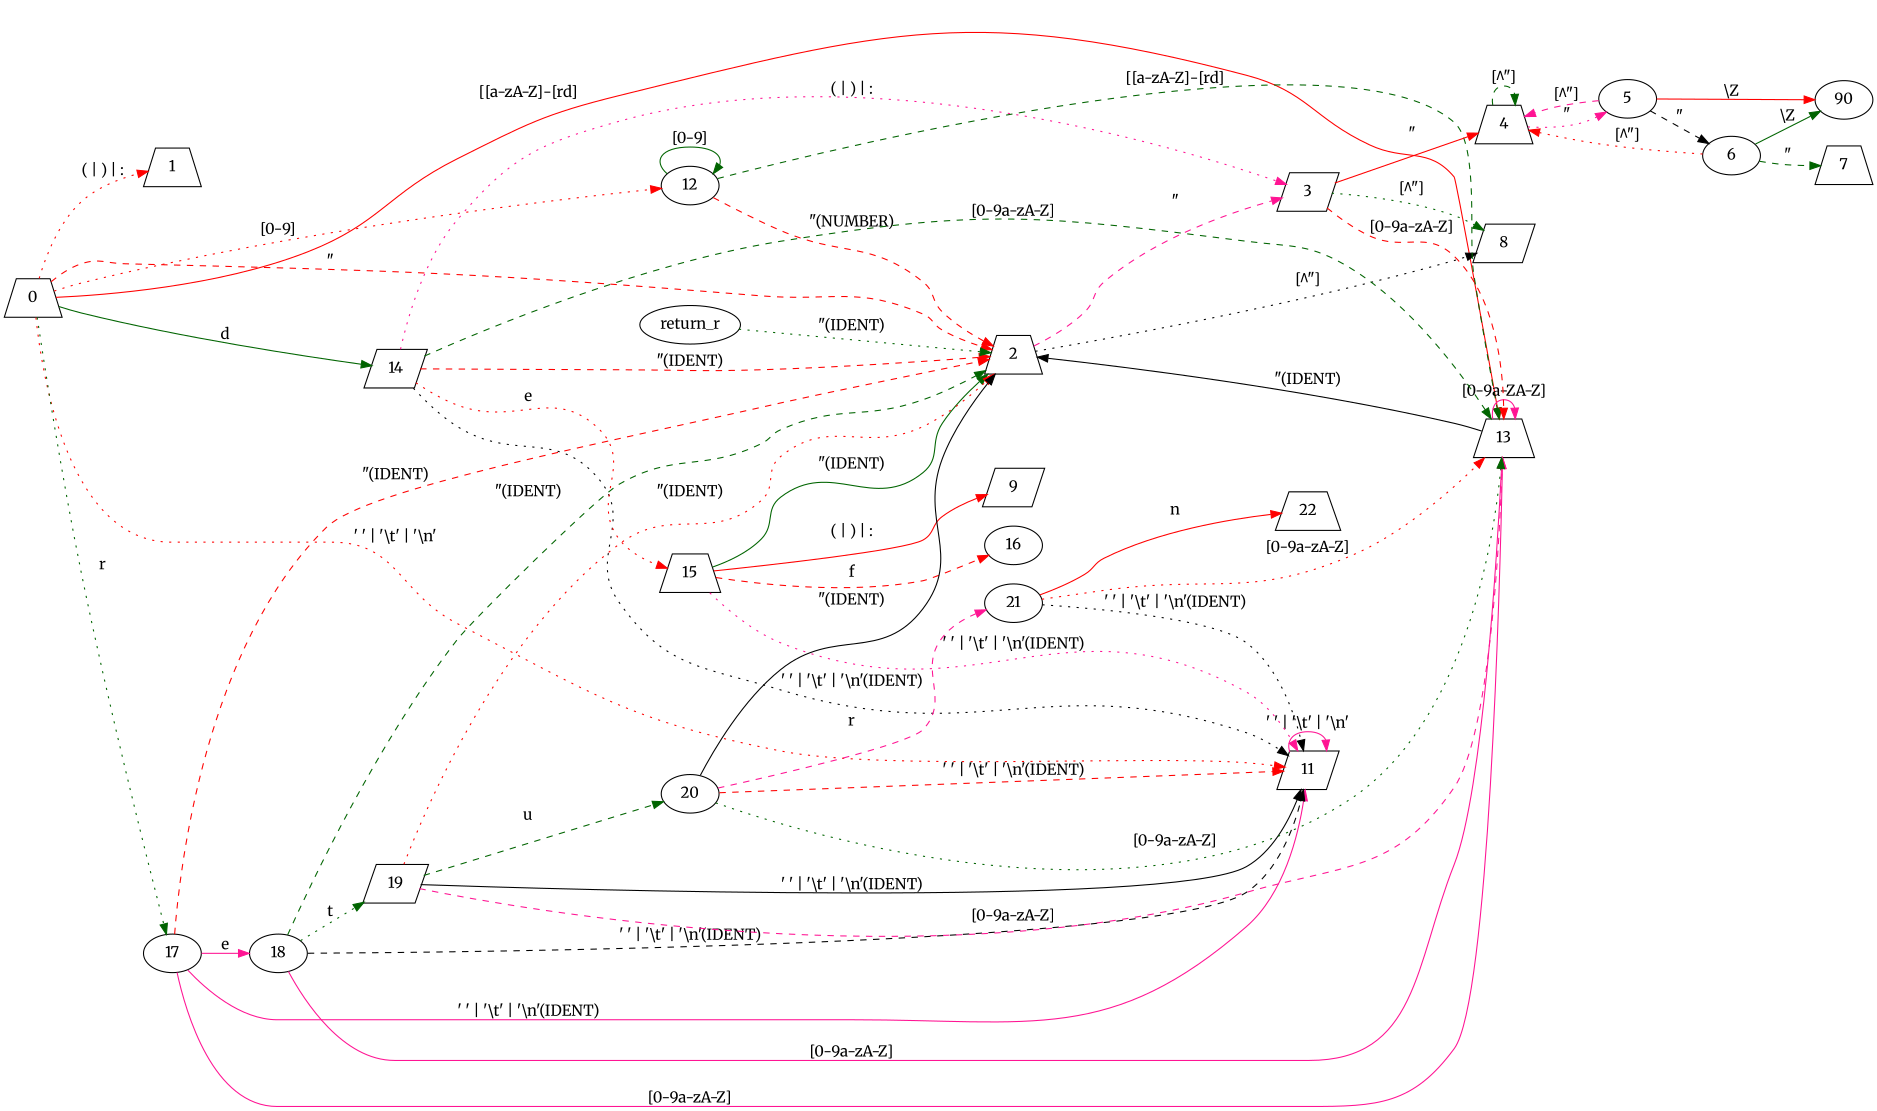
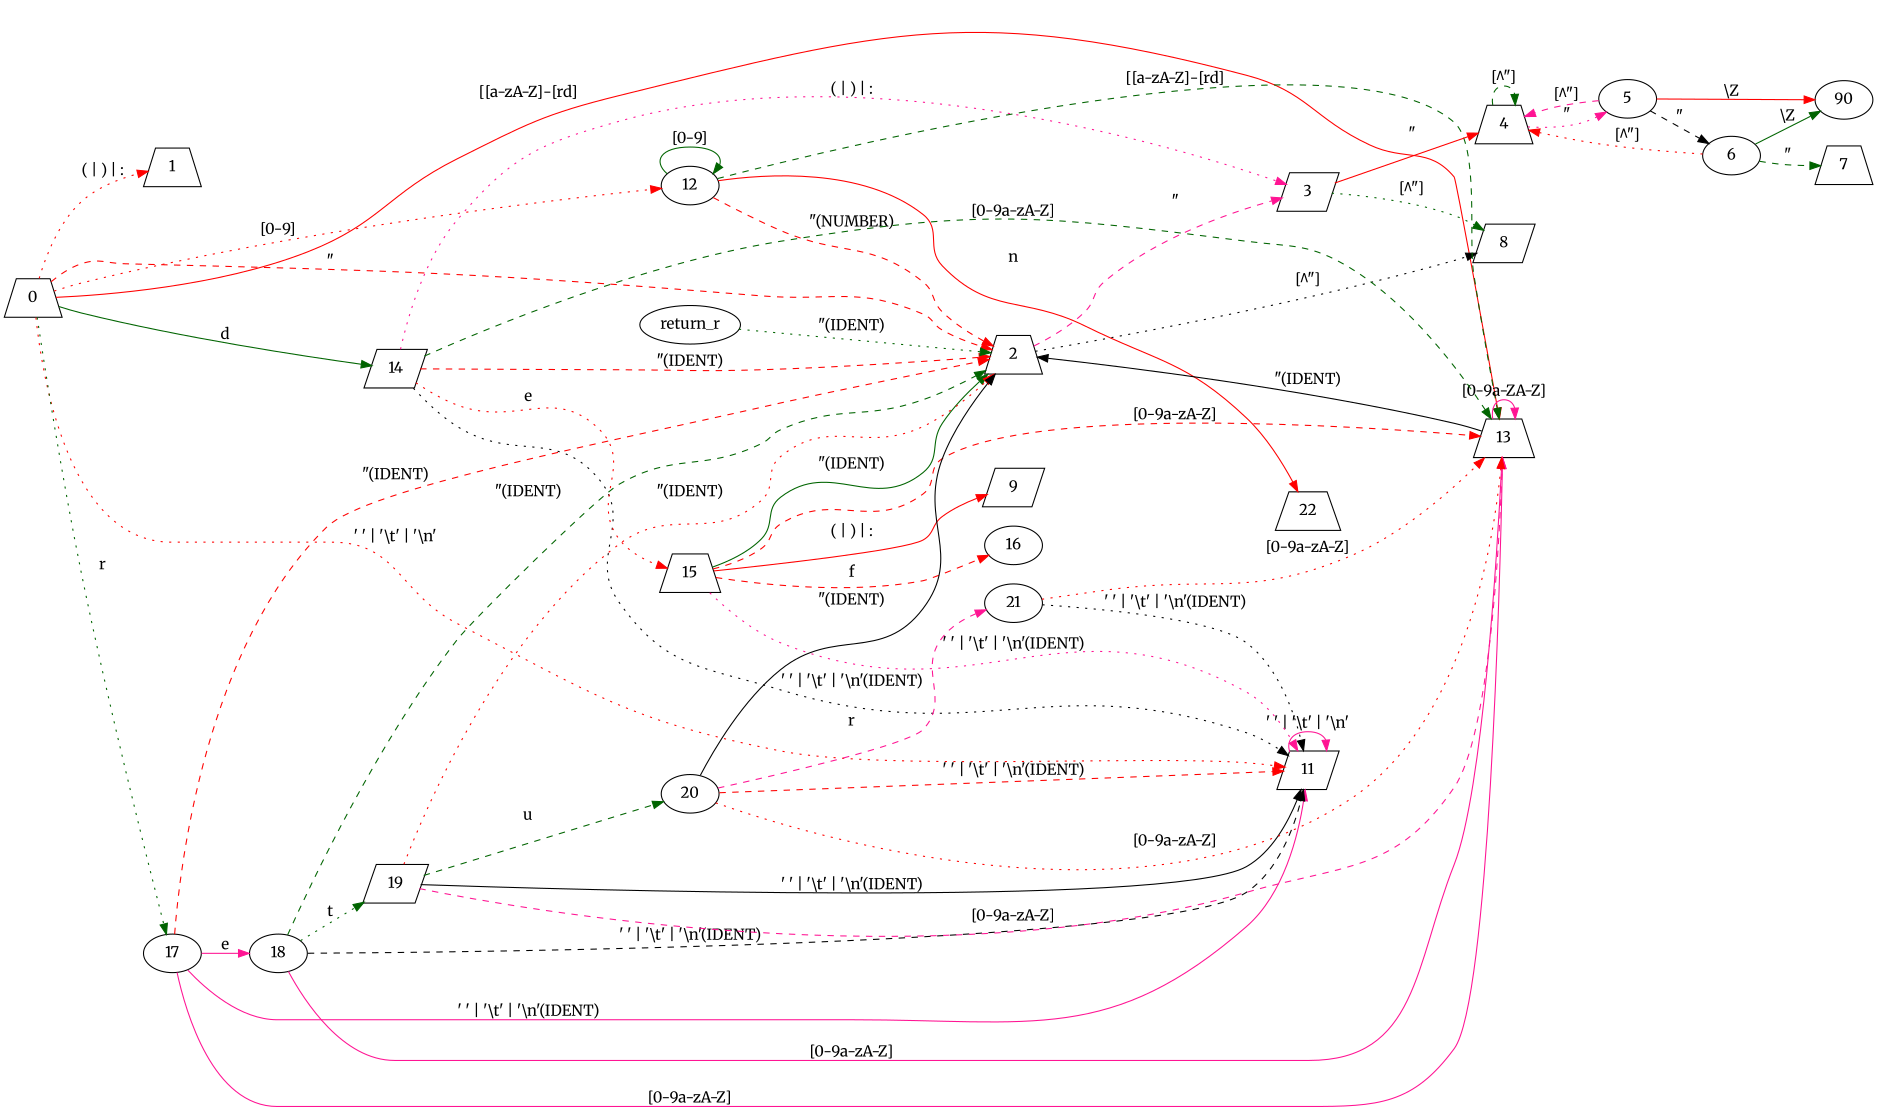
(1451, 254) -> (1067, 429)
(1150, 540) -> (1008, 303)
(1221, 852) -> (1221, 852)
